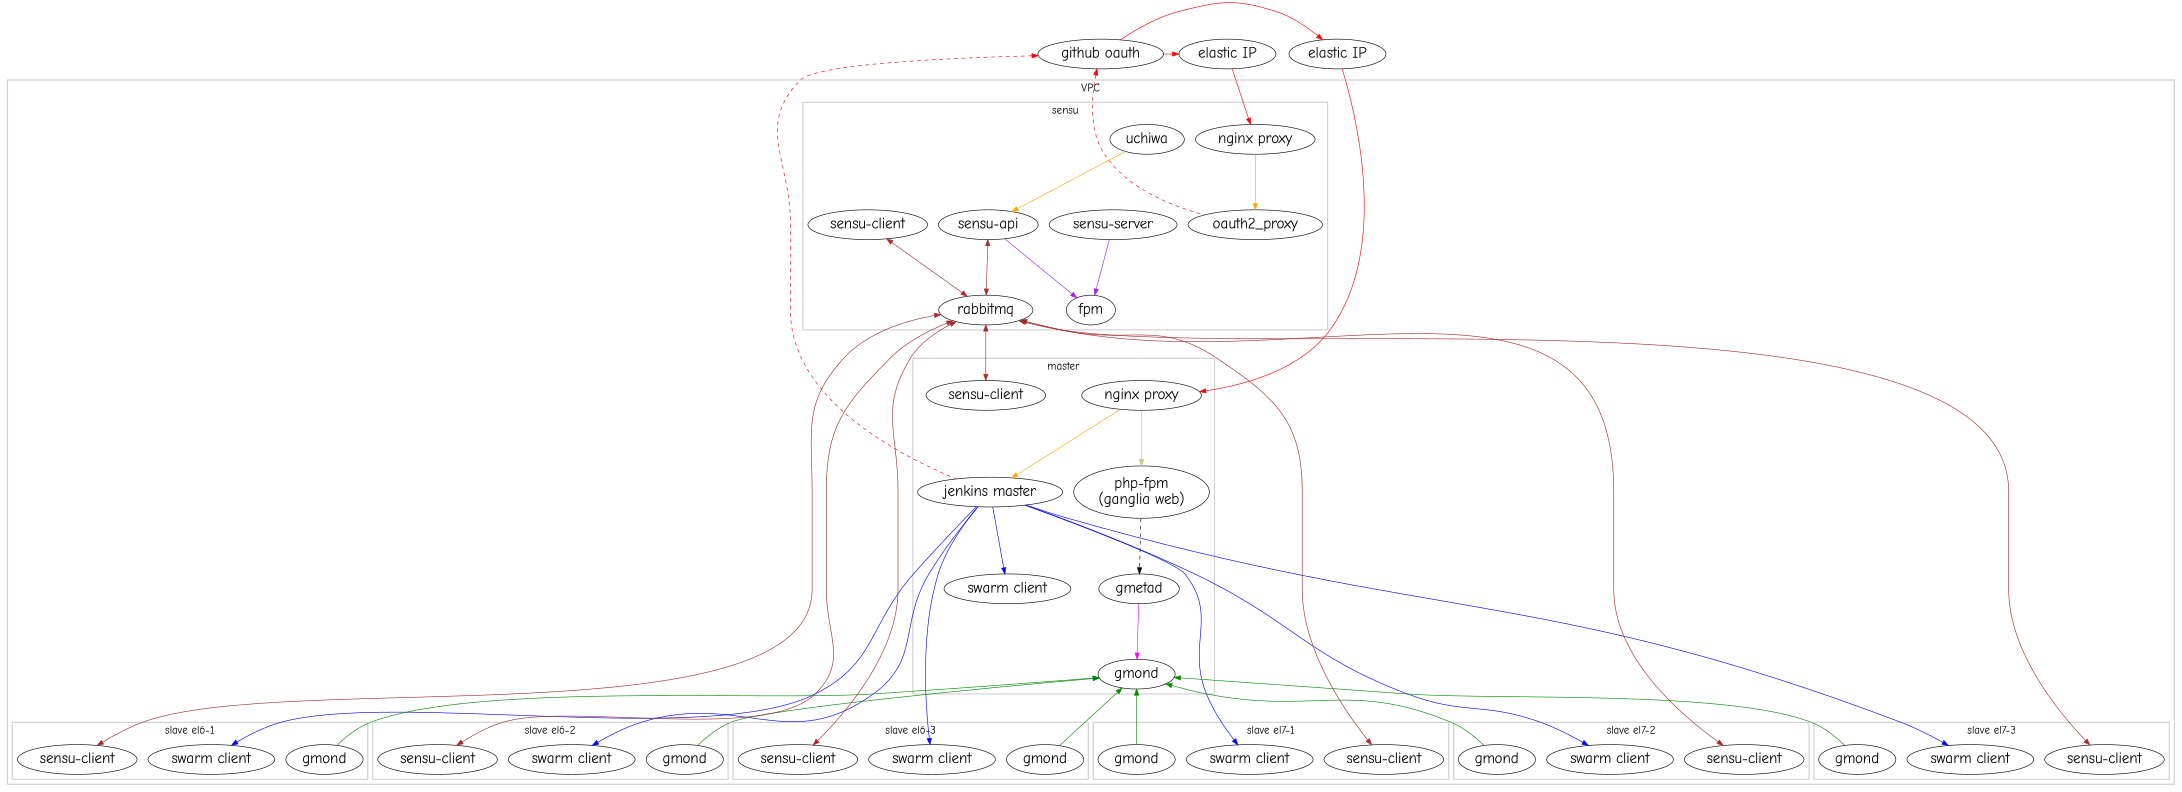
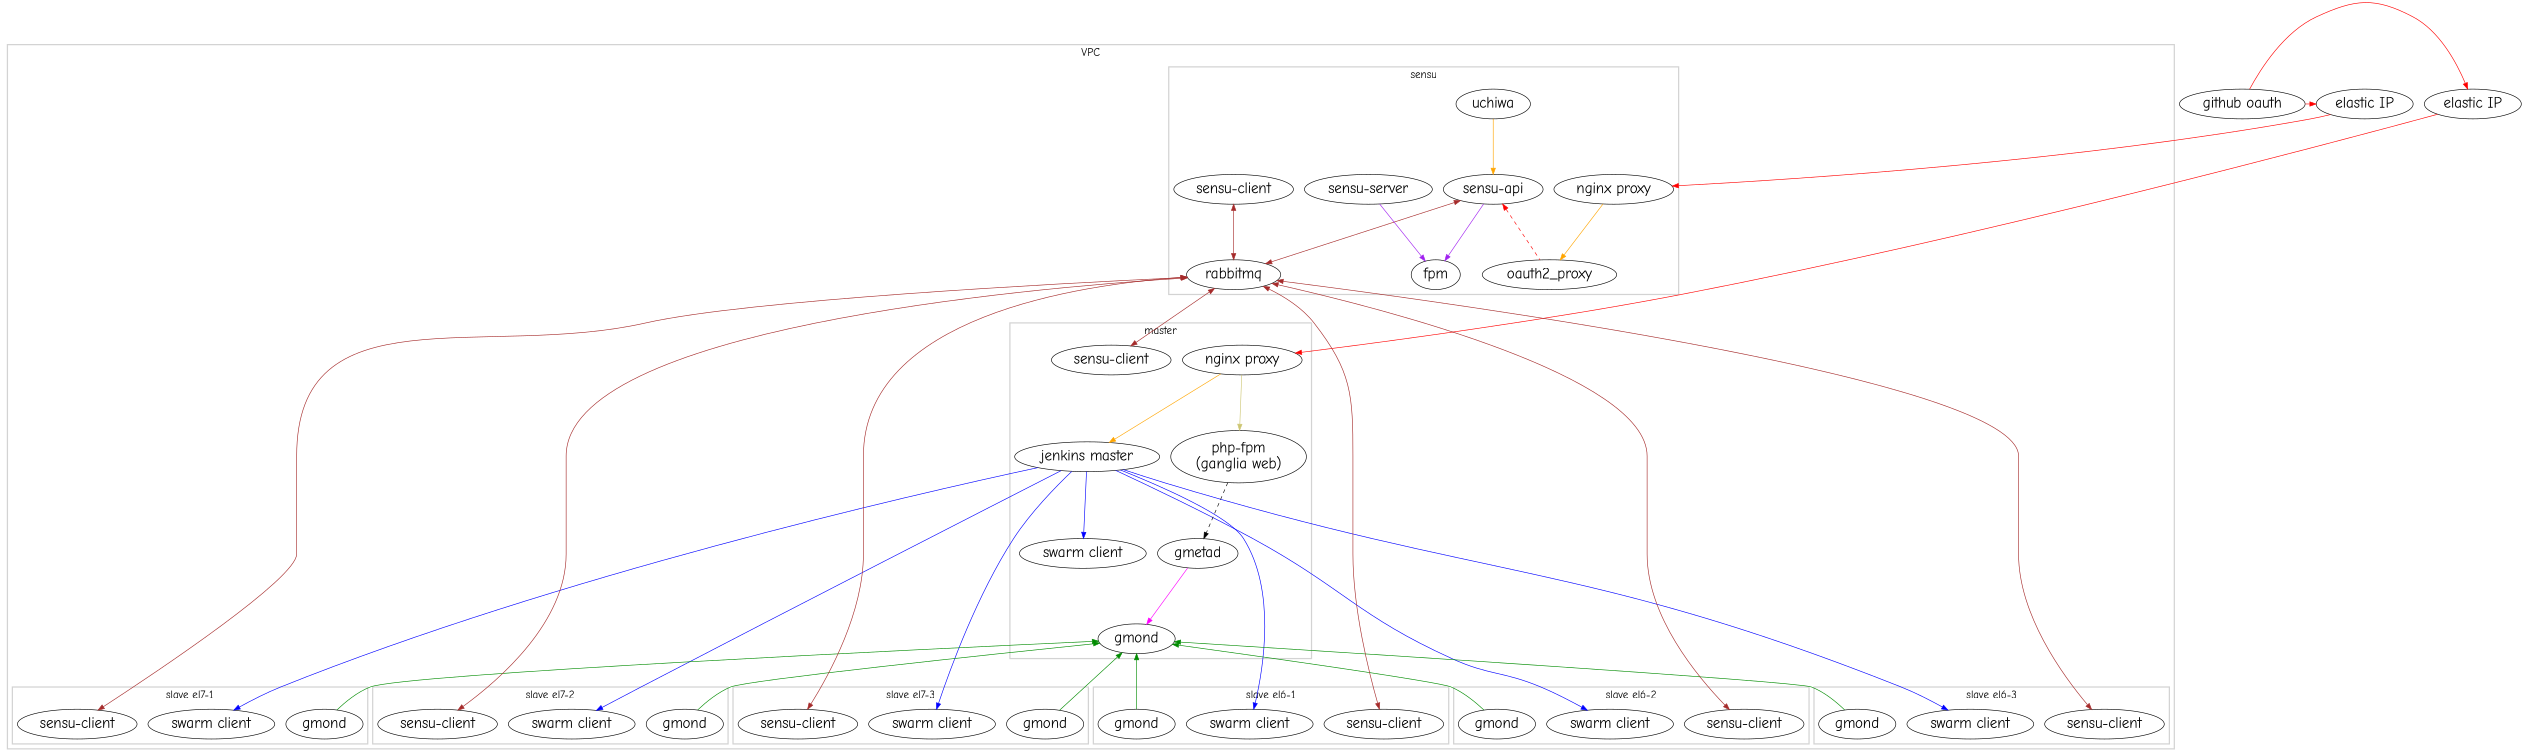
(1117, 169) -> (1523, 235)
(789, 199) -> none
